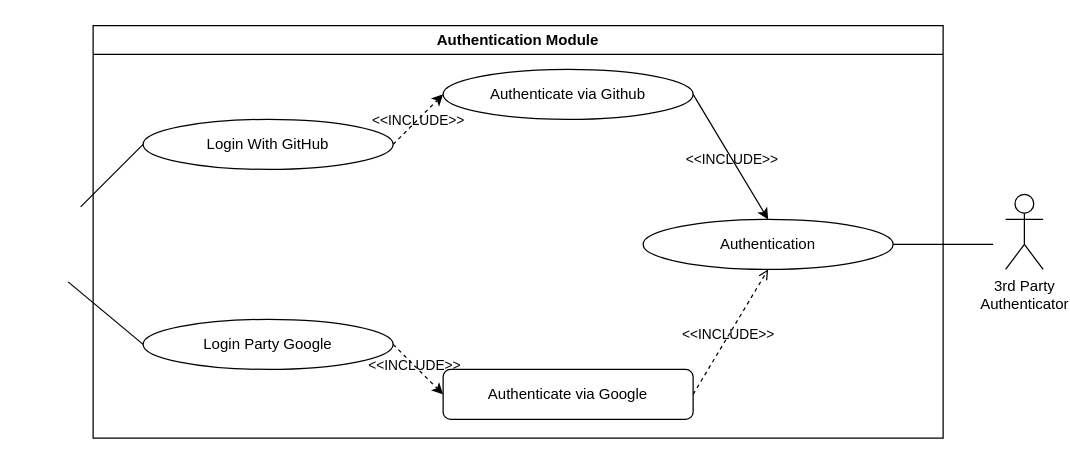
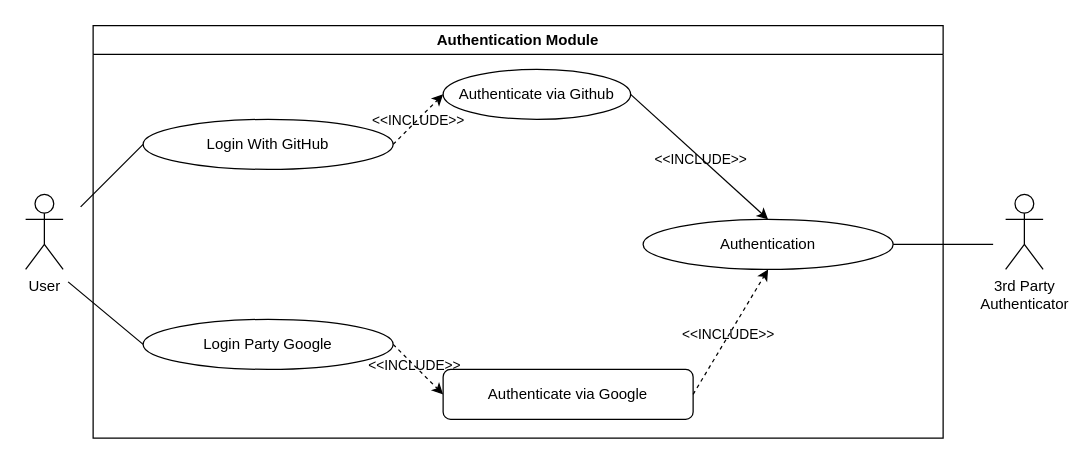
(568, 94) -> (537, 94)
none -> (44, 232)
(765, 275) -> (763, 278)
